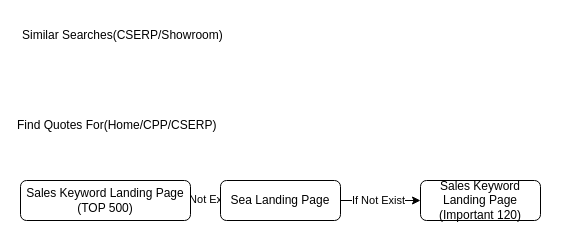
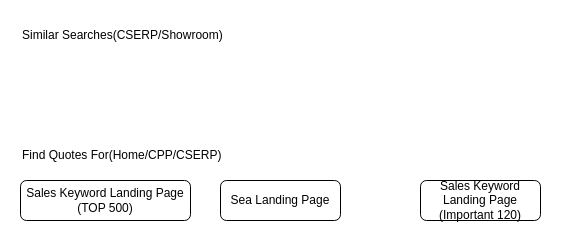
(136, 126) -> (141, 156)
(202, 201) -> none
(377, 201) -> none
